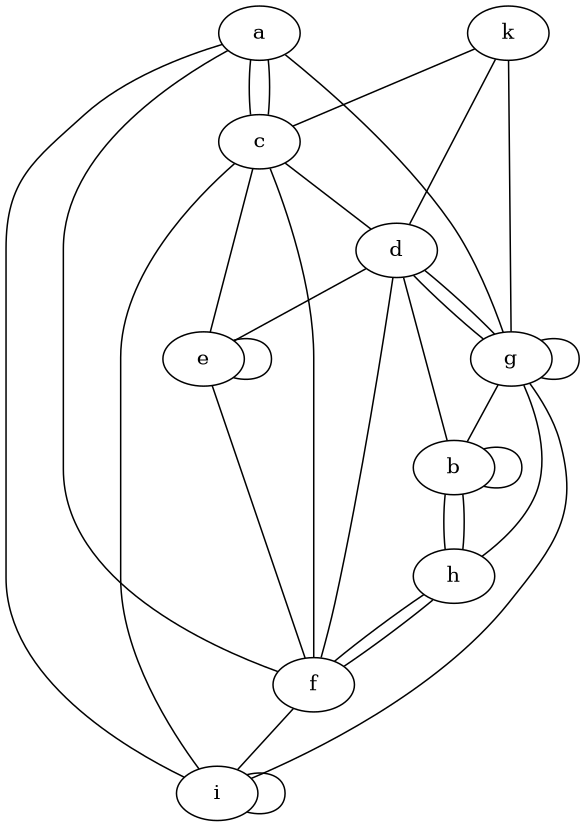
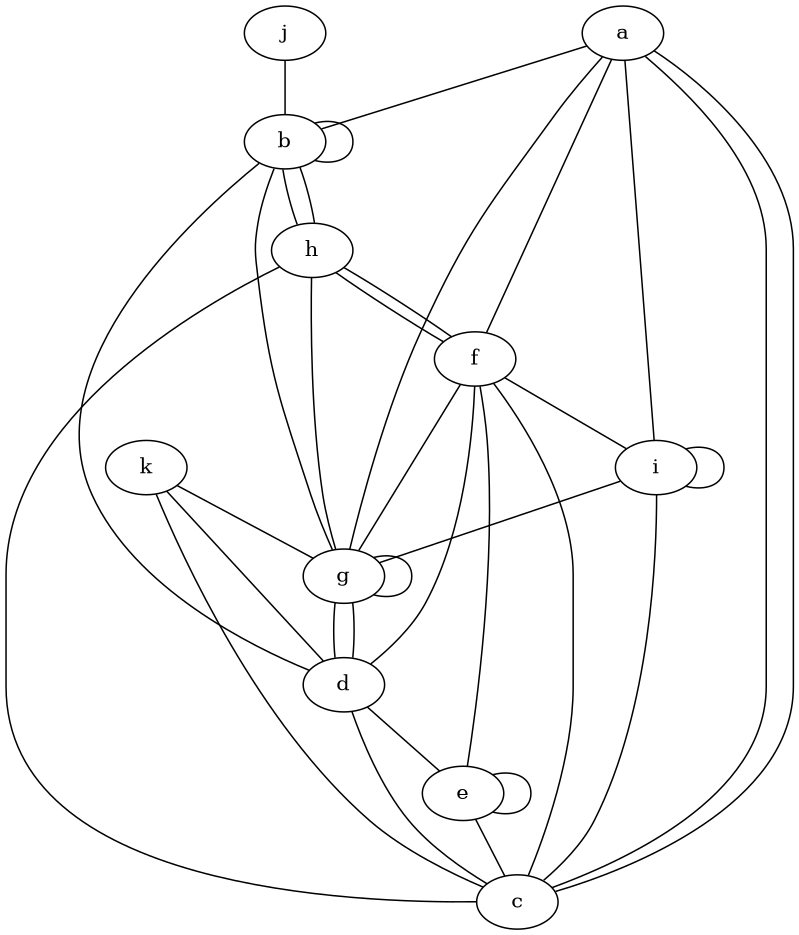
none -> (285, 33)
none -> (454, 87)
none -> (410, 467)
none -> (9, 698)
